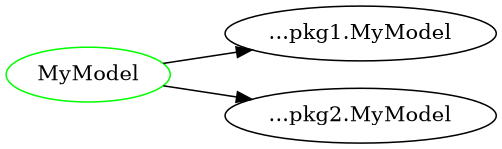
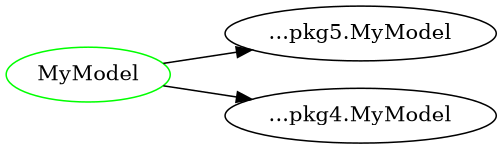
(361, 33) -> (361, 33)
(361, 116) -> (361, 116)
